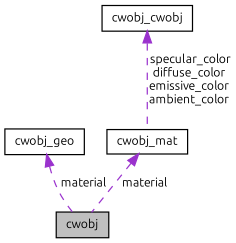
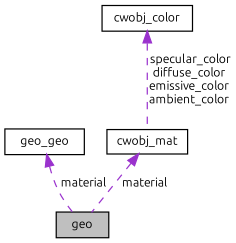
(147, 18) -> (147, 18)
(45, 142) -> (45, 142)
(82, 225) -> (82, 225)
